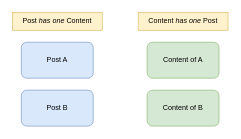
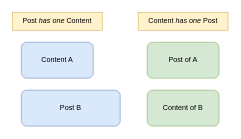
(57, 60) -> (57, 60)
(183, 60) -> (183, 60)
(57, 108) -> (71, 108)
